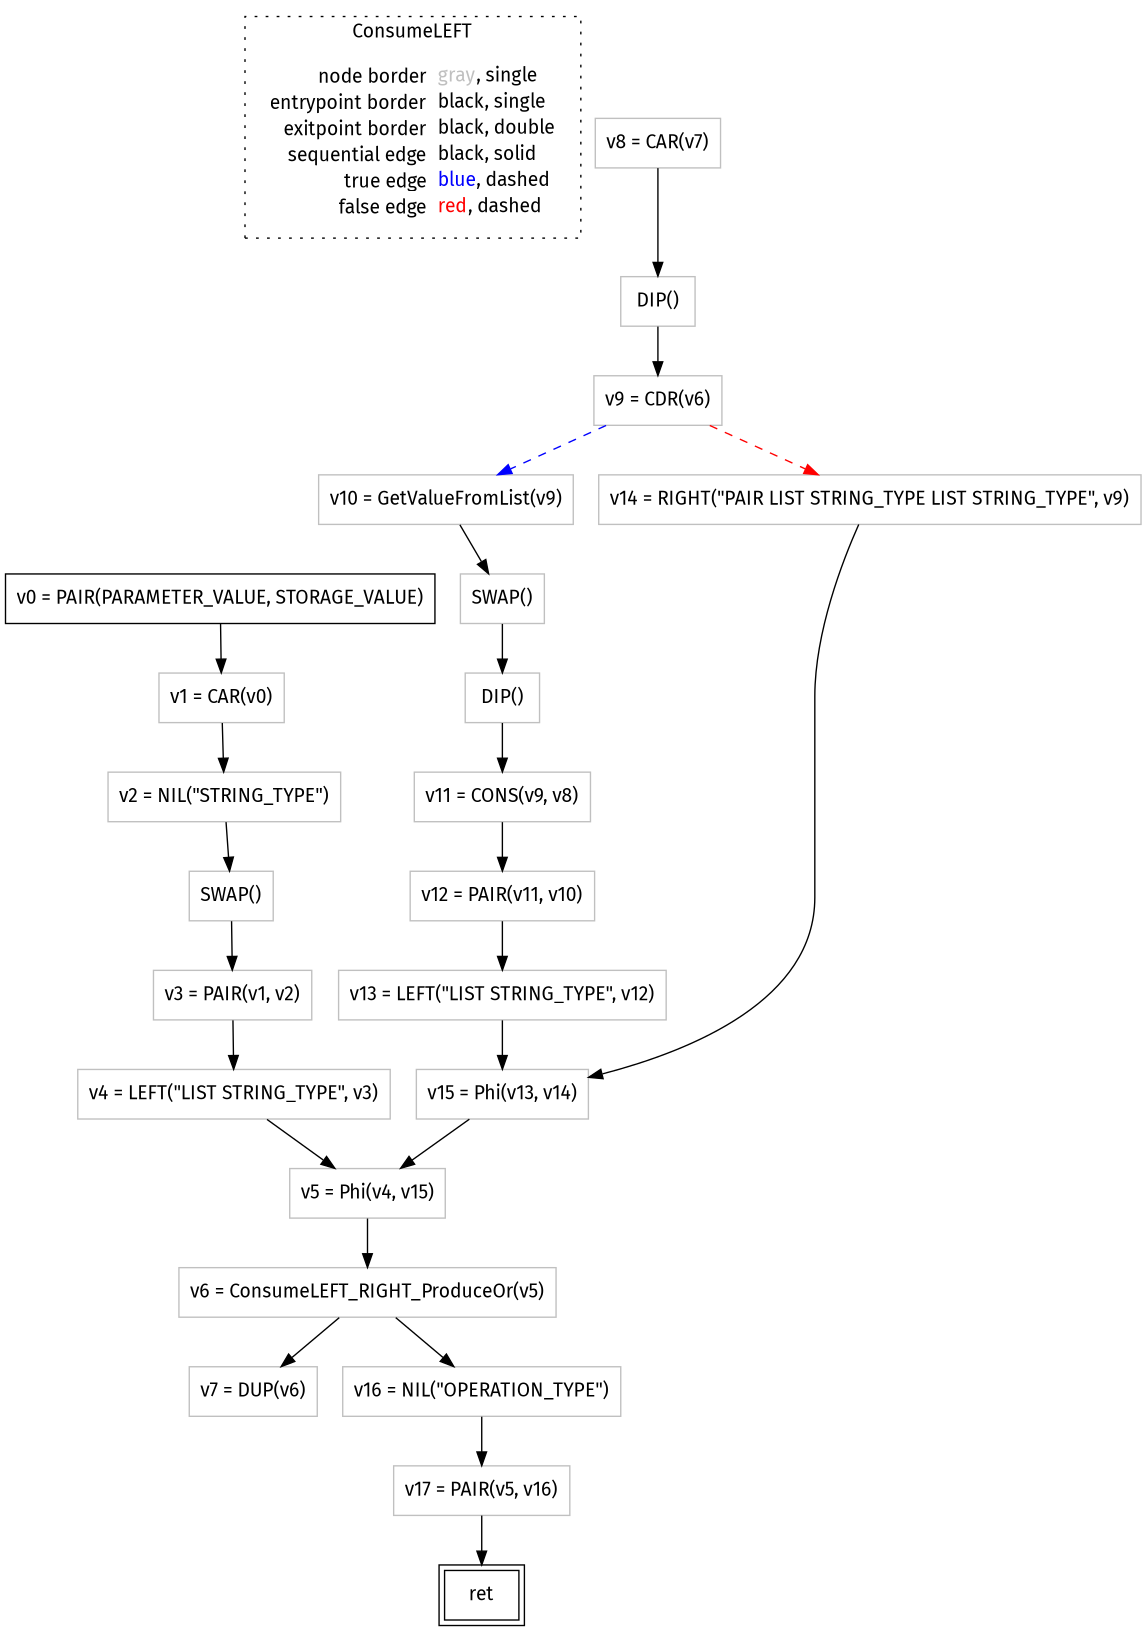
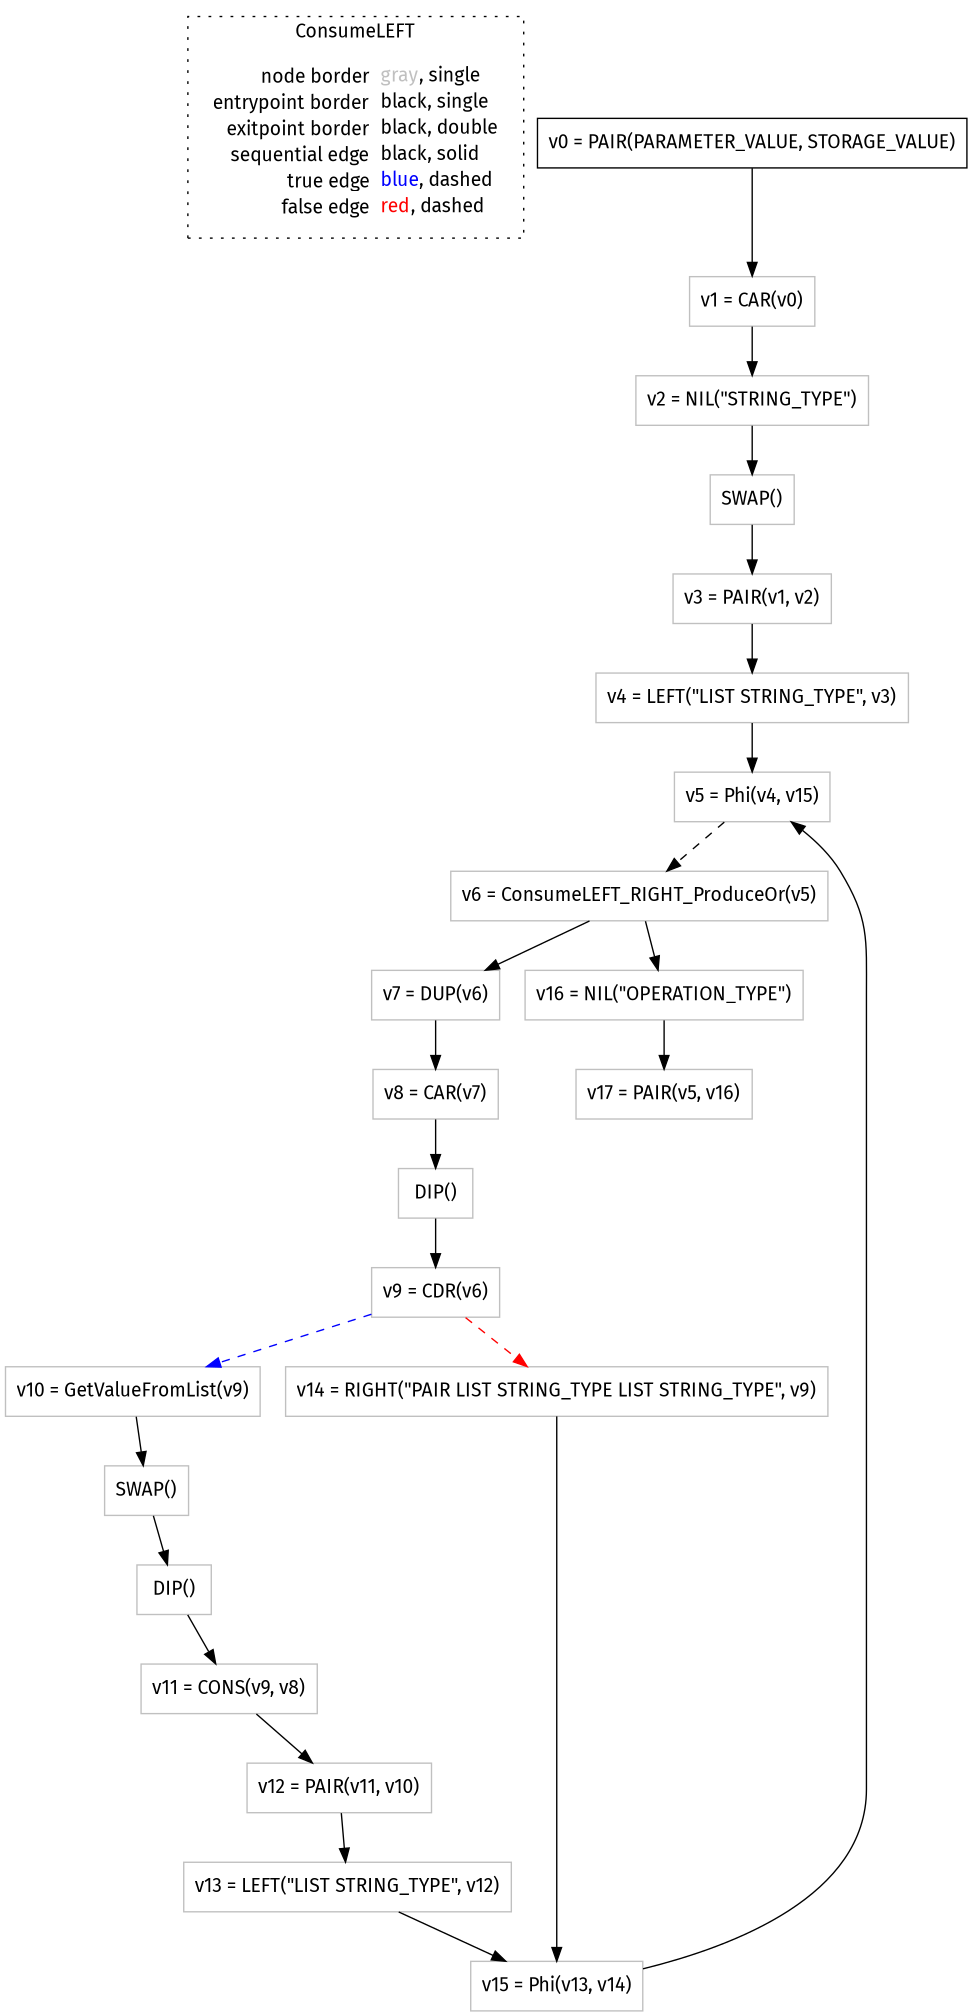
none -> (436, 1038)
(367, 1236) -> (701, 842)
(482, 1595) -> none
